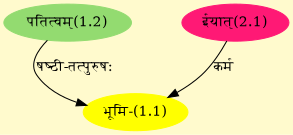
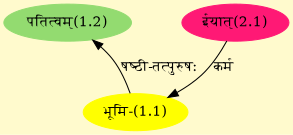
(40, 79) -> (119, 68)
